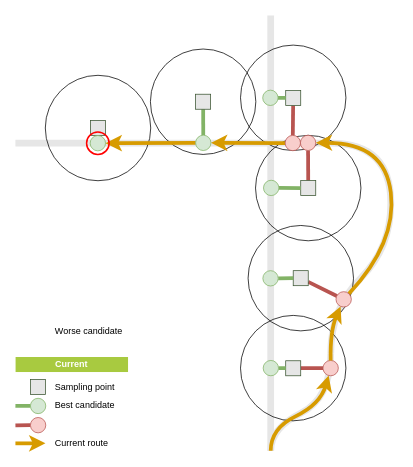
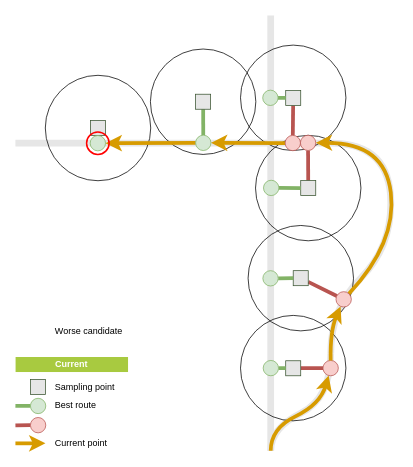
(88, 405) -> (79, 405)
(87, 443) -> (86, 443)
